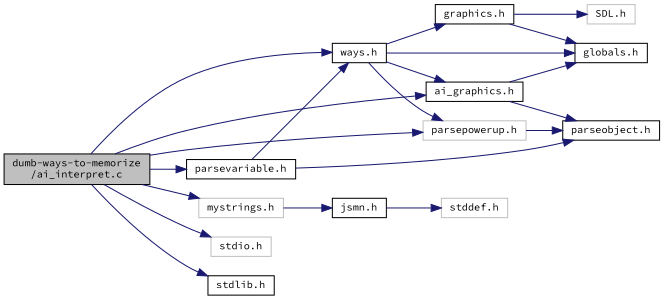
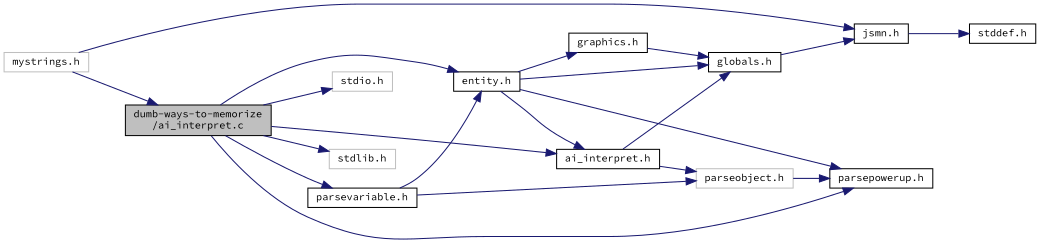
(611, 14) -> none
none -> (813, 48)
(359, 53) -> (487, 82)
(475, 92) -> (608, 159)
(475, 130) -> (881, 178)
(539, 130) -> (806, 178)
(611, 130) -> (745, 178)
(166, 190) -> (110, 87)
(475, 208) -> (1003, 34)
(241, 285) -> (362, 159)
